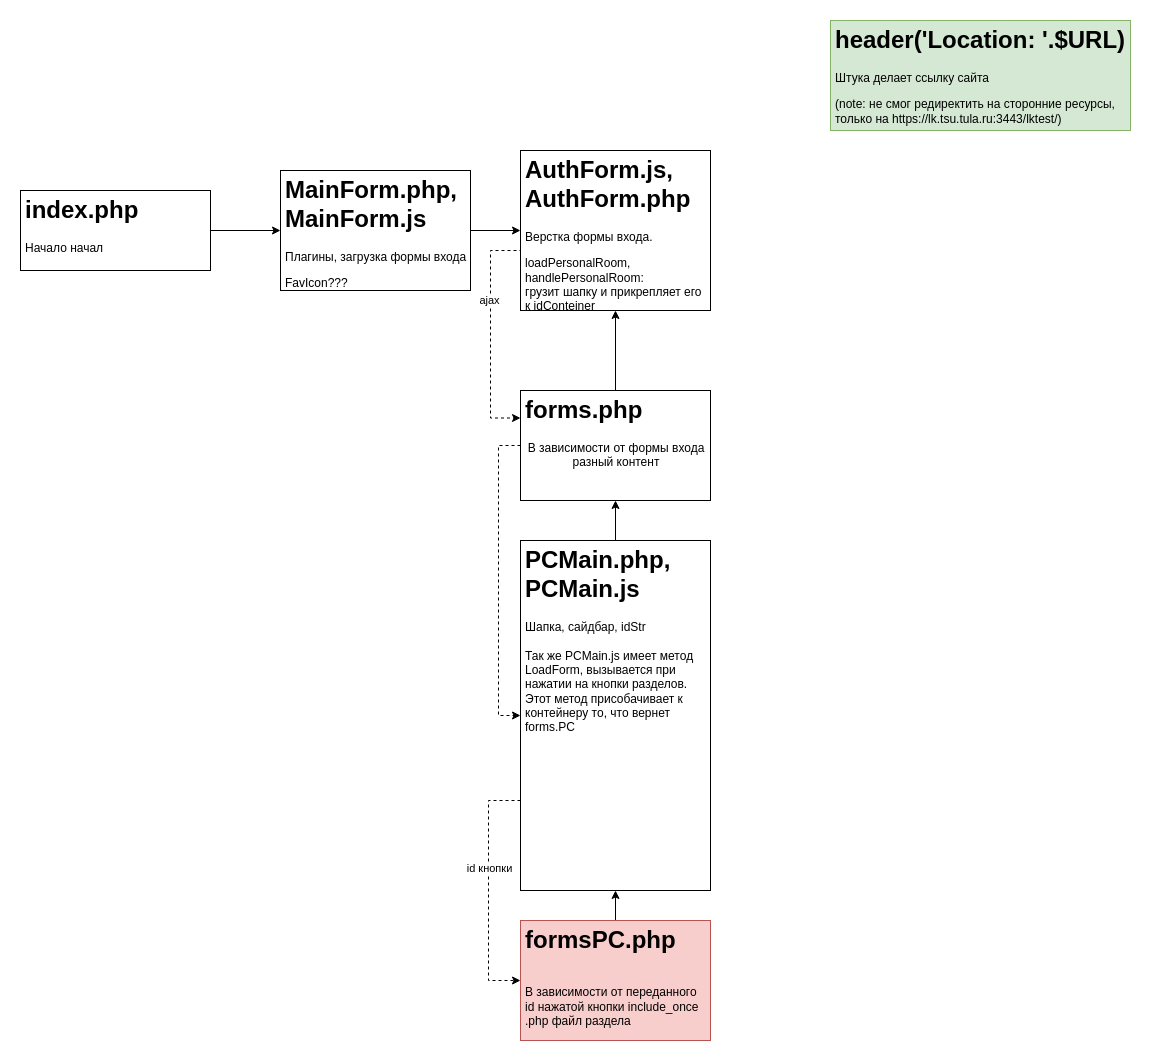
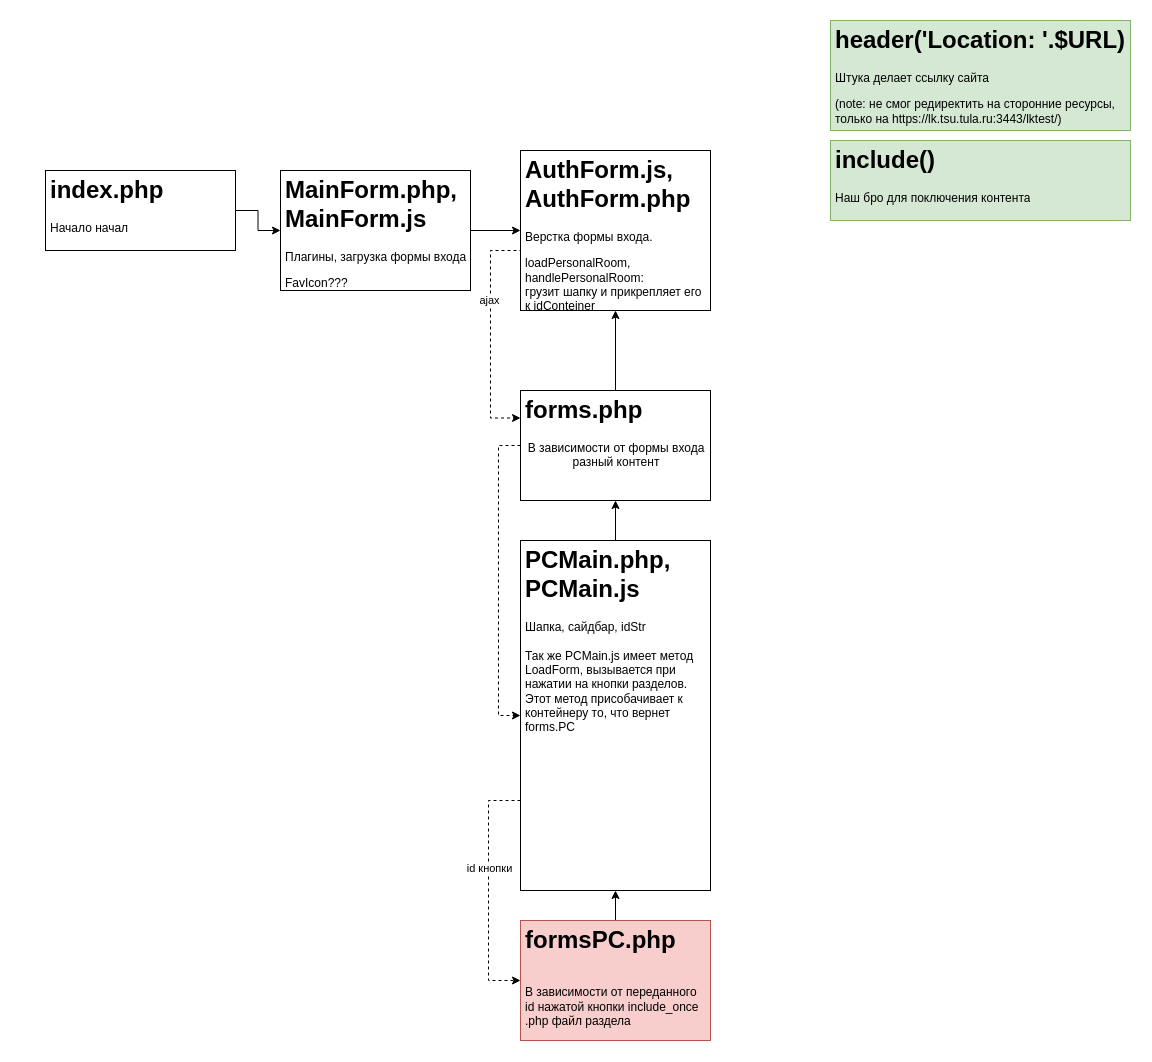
none -> (981, 181)
(116, 231) -> (141, 211)
